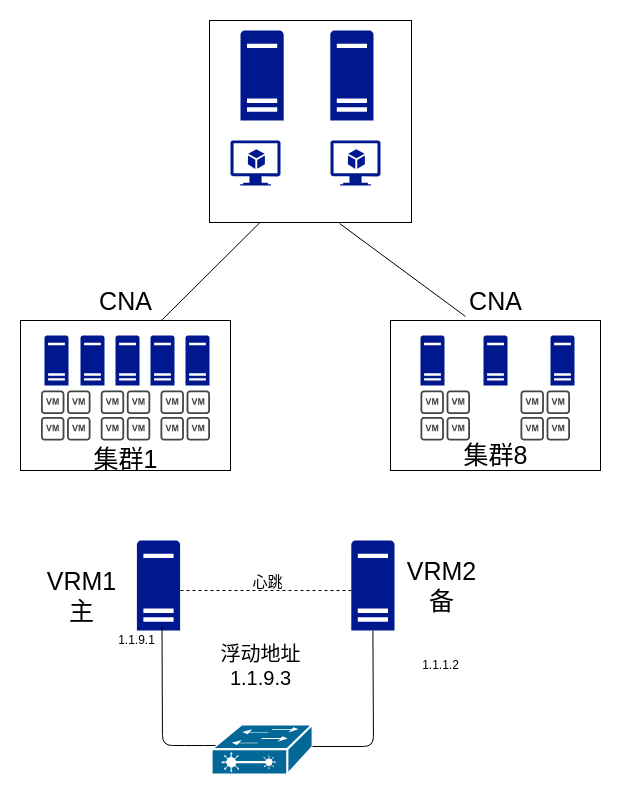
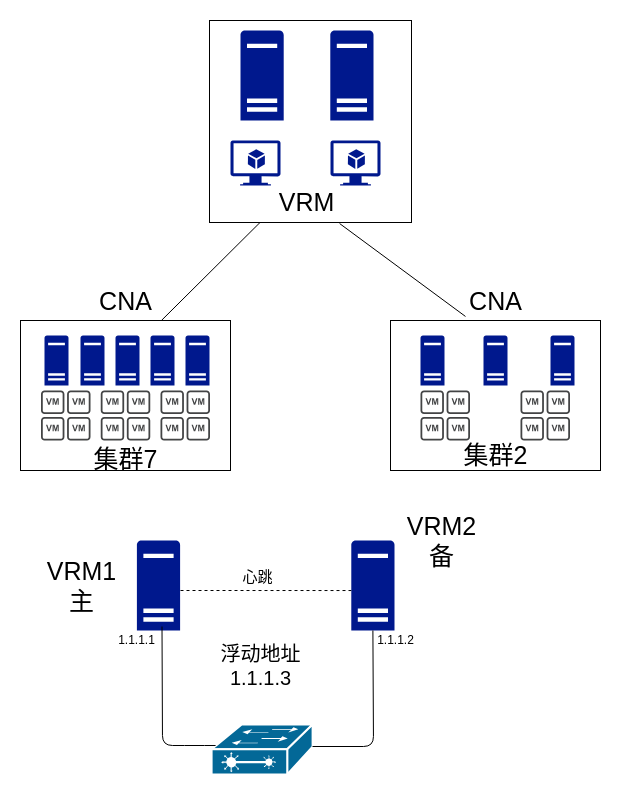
none -> (307, 202)
(496, 455) -> (496, 455)
(126, 459) -> (126, 459)
(268, 582) -> (258, 577)
(442, 586) -> (442, 541)
(82, 596) -> (82, 586)
(137, 641) -> (137, 641)
(261, 666) -> (261, 666)
(441, 666) -> (396, 641)
